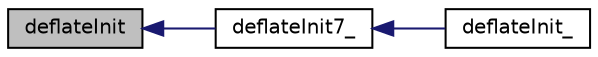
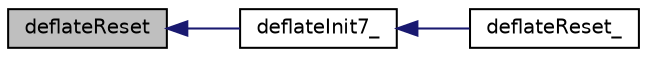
(75, 28) -> (87, 28)
(518, 28) -> (554, 28)
